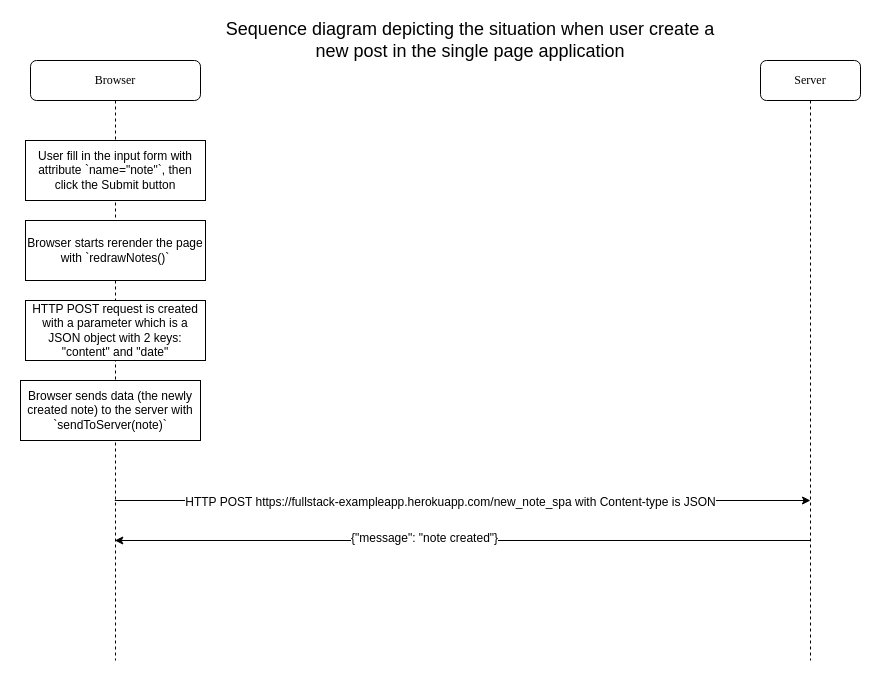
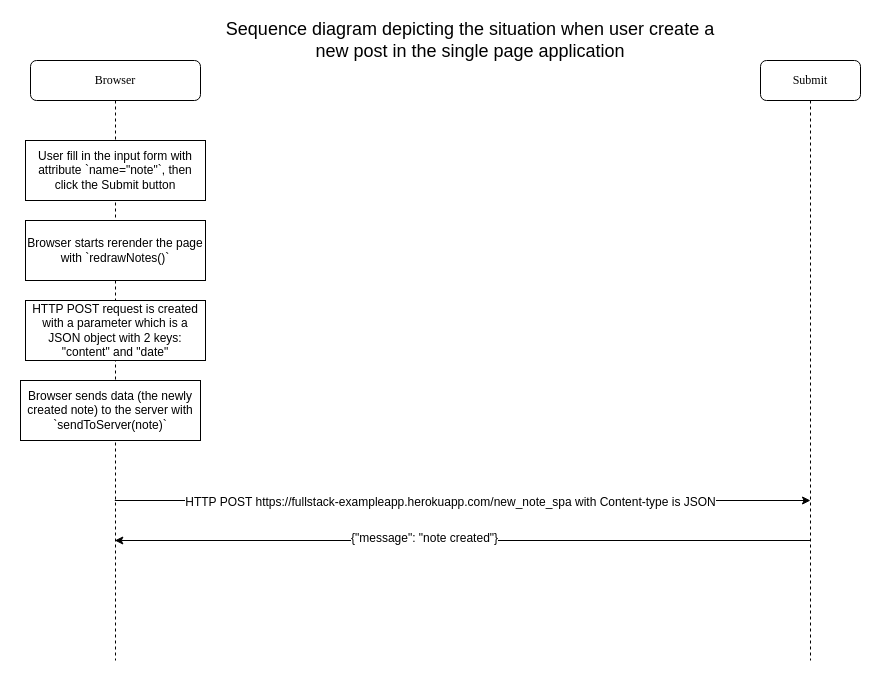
(811, 81) -> (811, 81)
